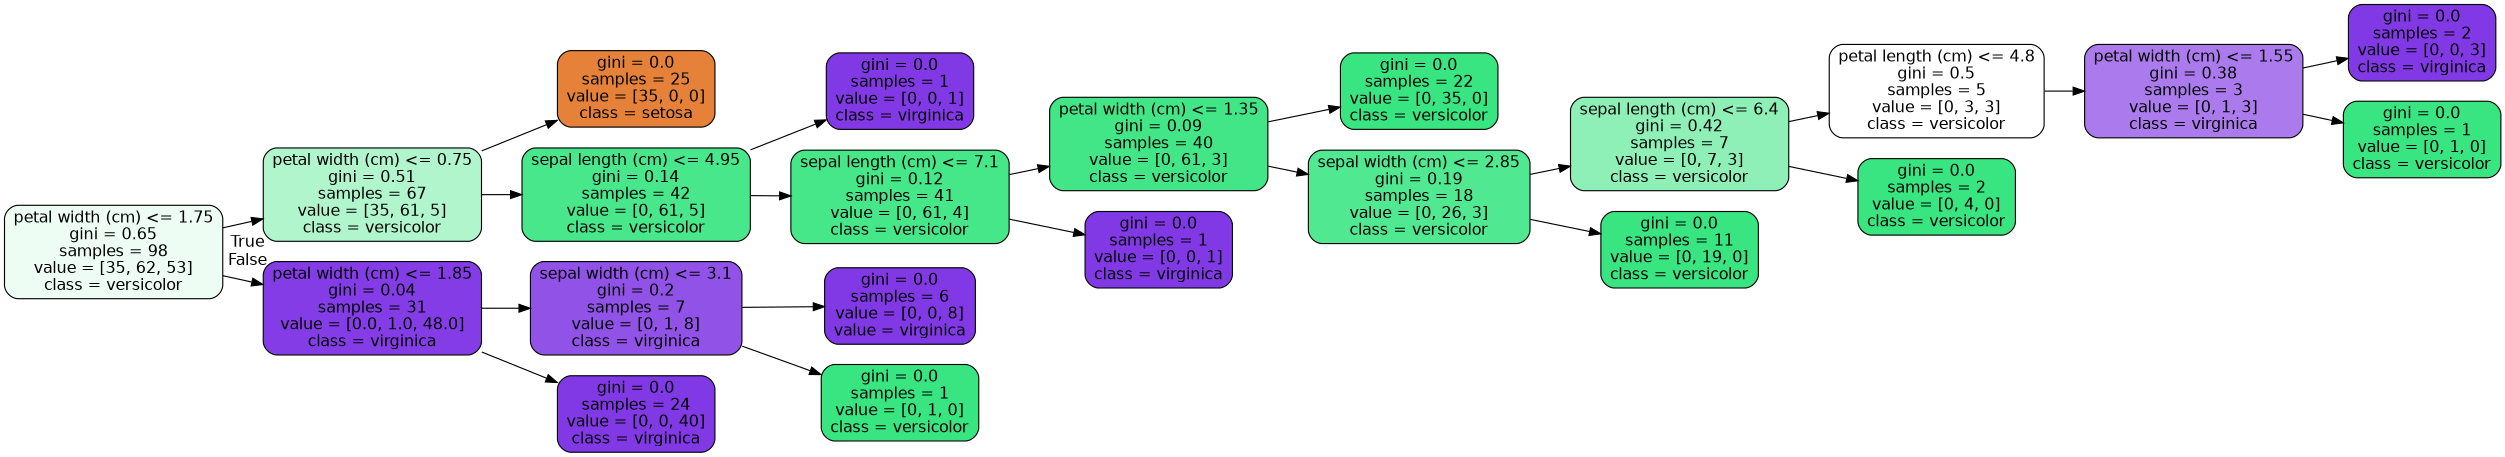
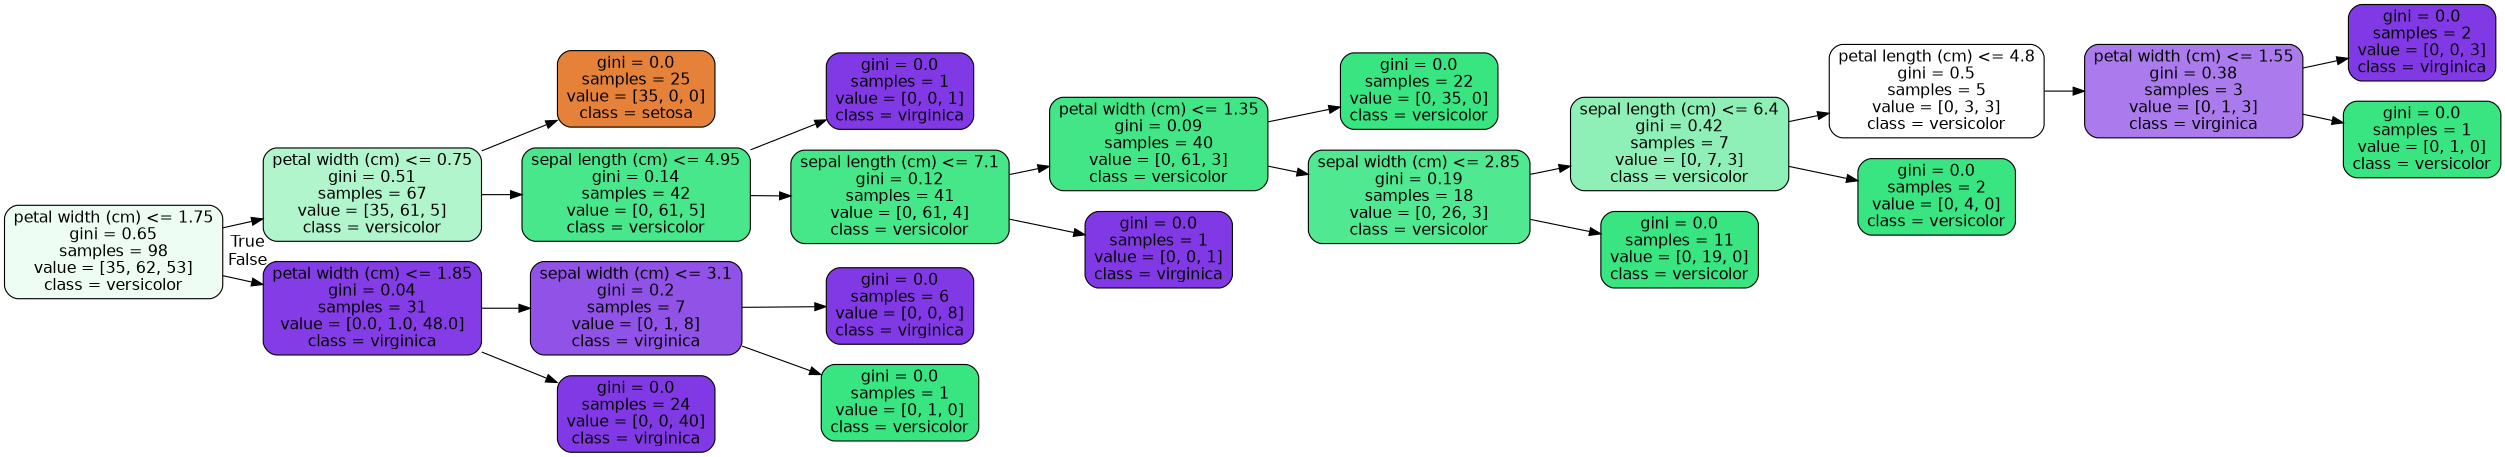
(900, 306) -> (900, 306)
